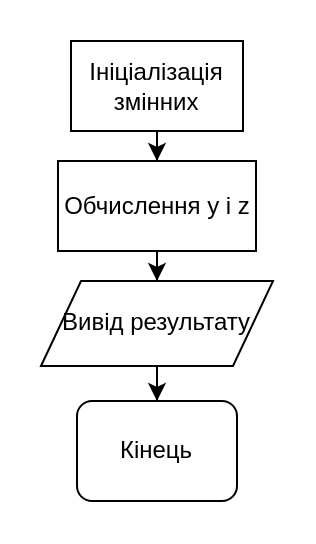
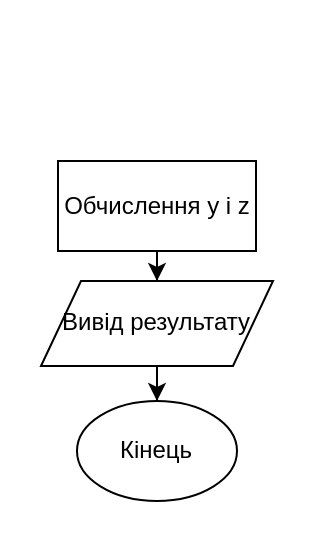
(157, 86) -> none
(157, 145) -> none
(157, 451) -> (157, 451)
